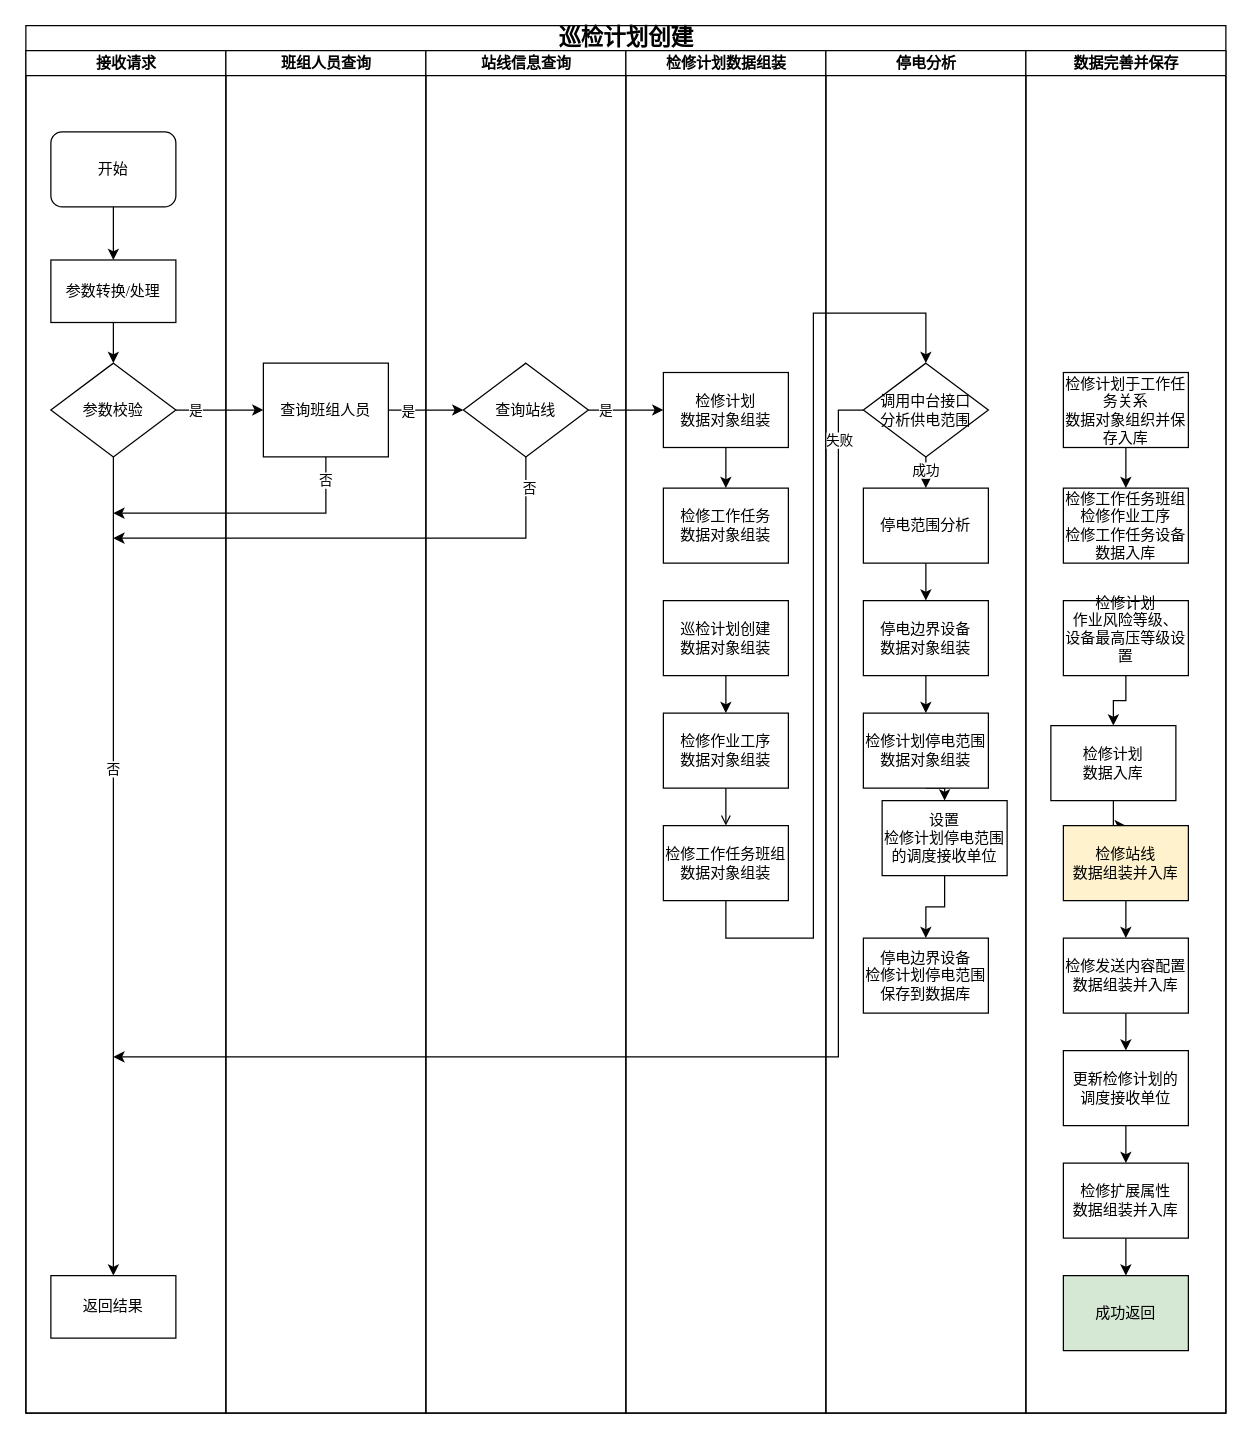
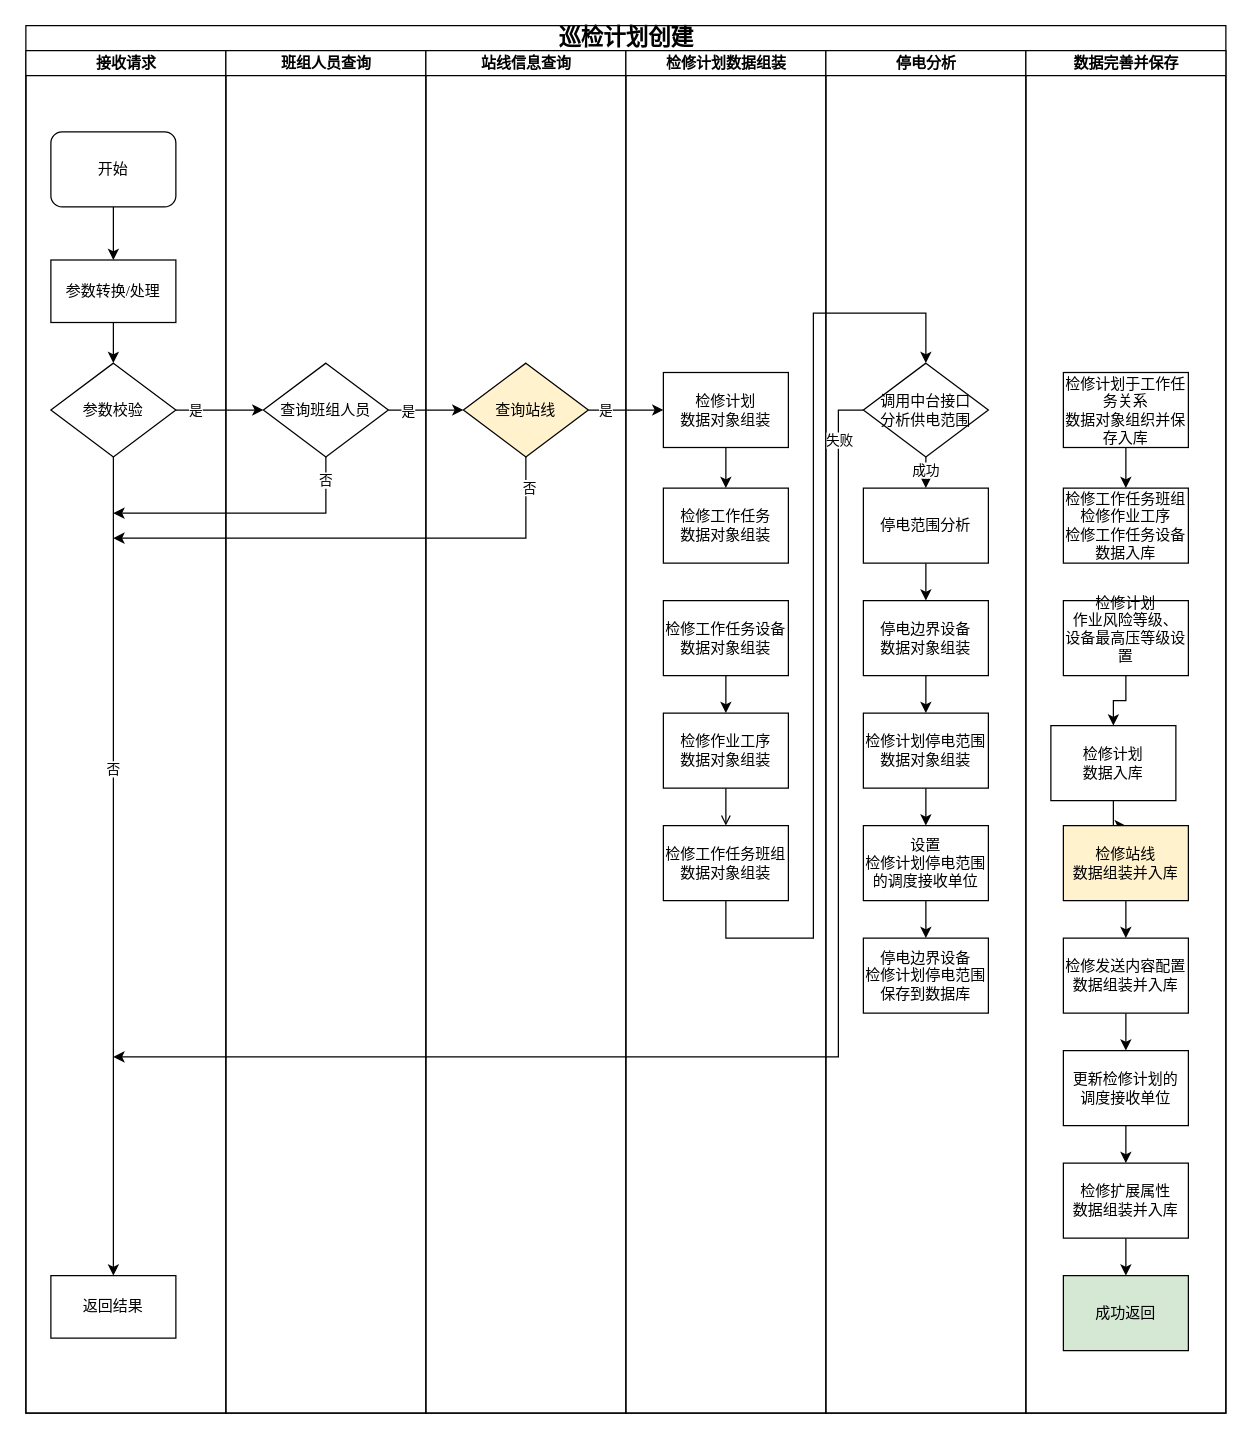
(326, 410) -> (326, 410)
(526, 410) -> (526, 410)
(726, 638) -> (726, 638)
(944, 838) -> (926, 863)
